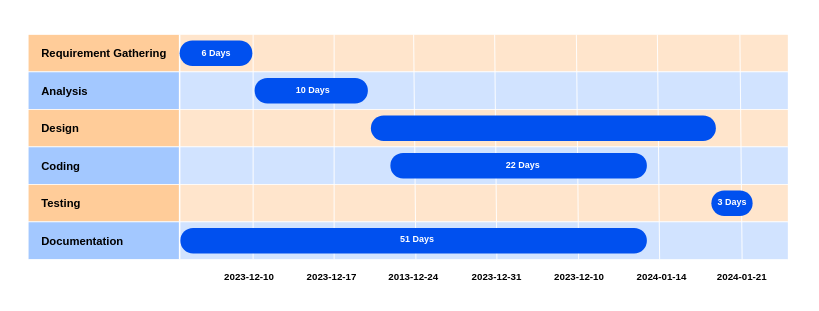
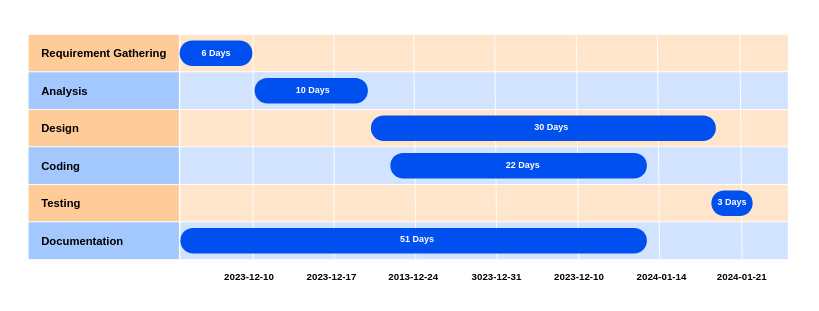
none -> (552, 127)
(497, 276) -> (497, 276)
